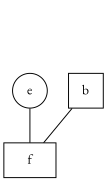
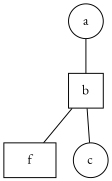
none -> (86, 21)
(30, 91) -> none
none -> (91, 160)
